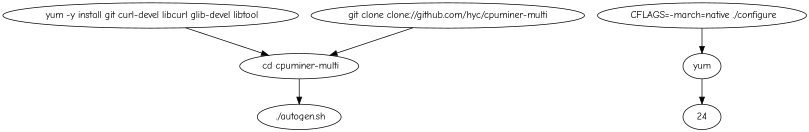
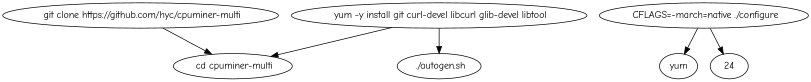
(448, 15) -> (141, 15)
(299, 88) -> (439, 37)
(702, 88) -> (715, 38)
